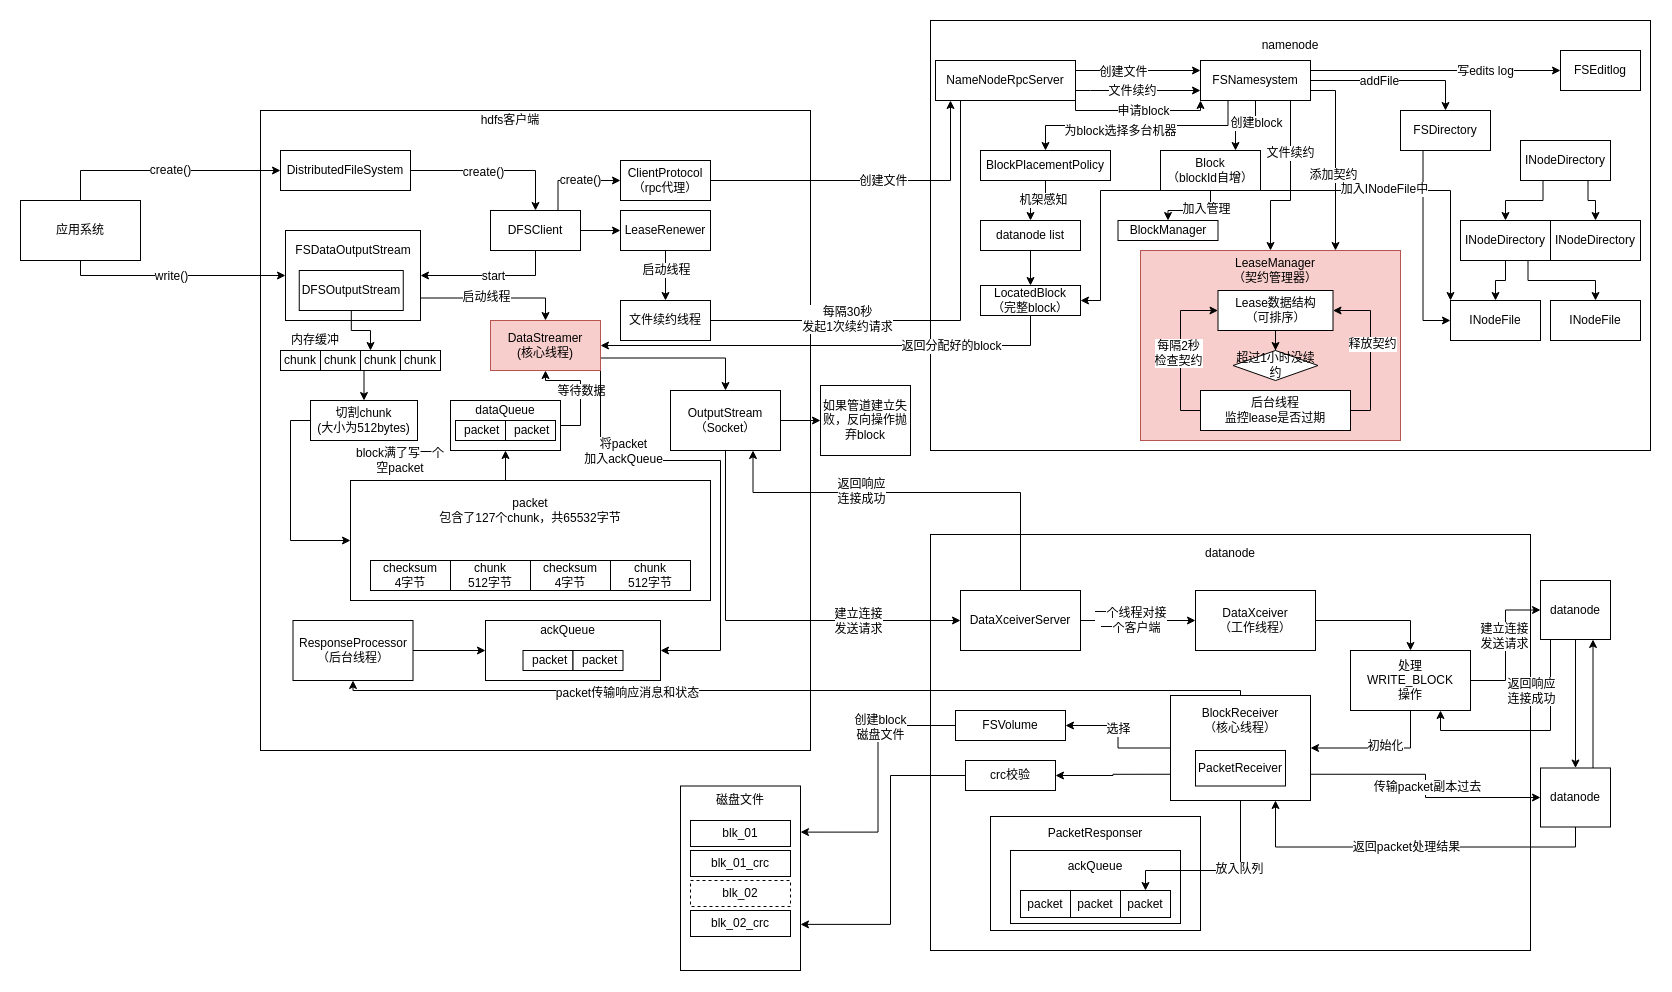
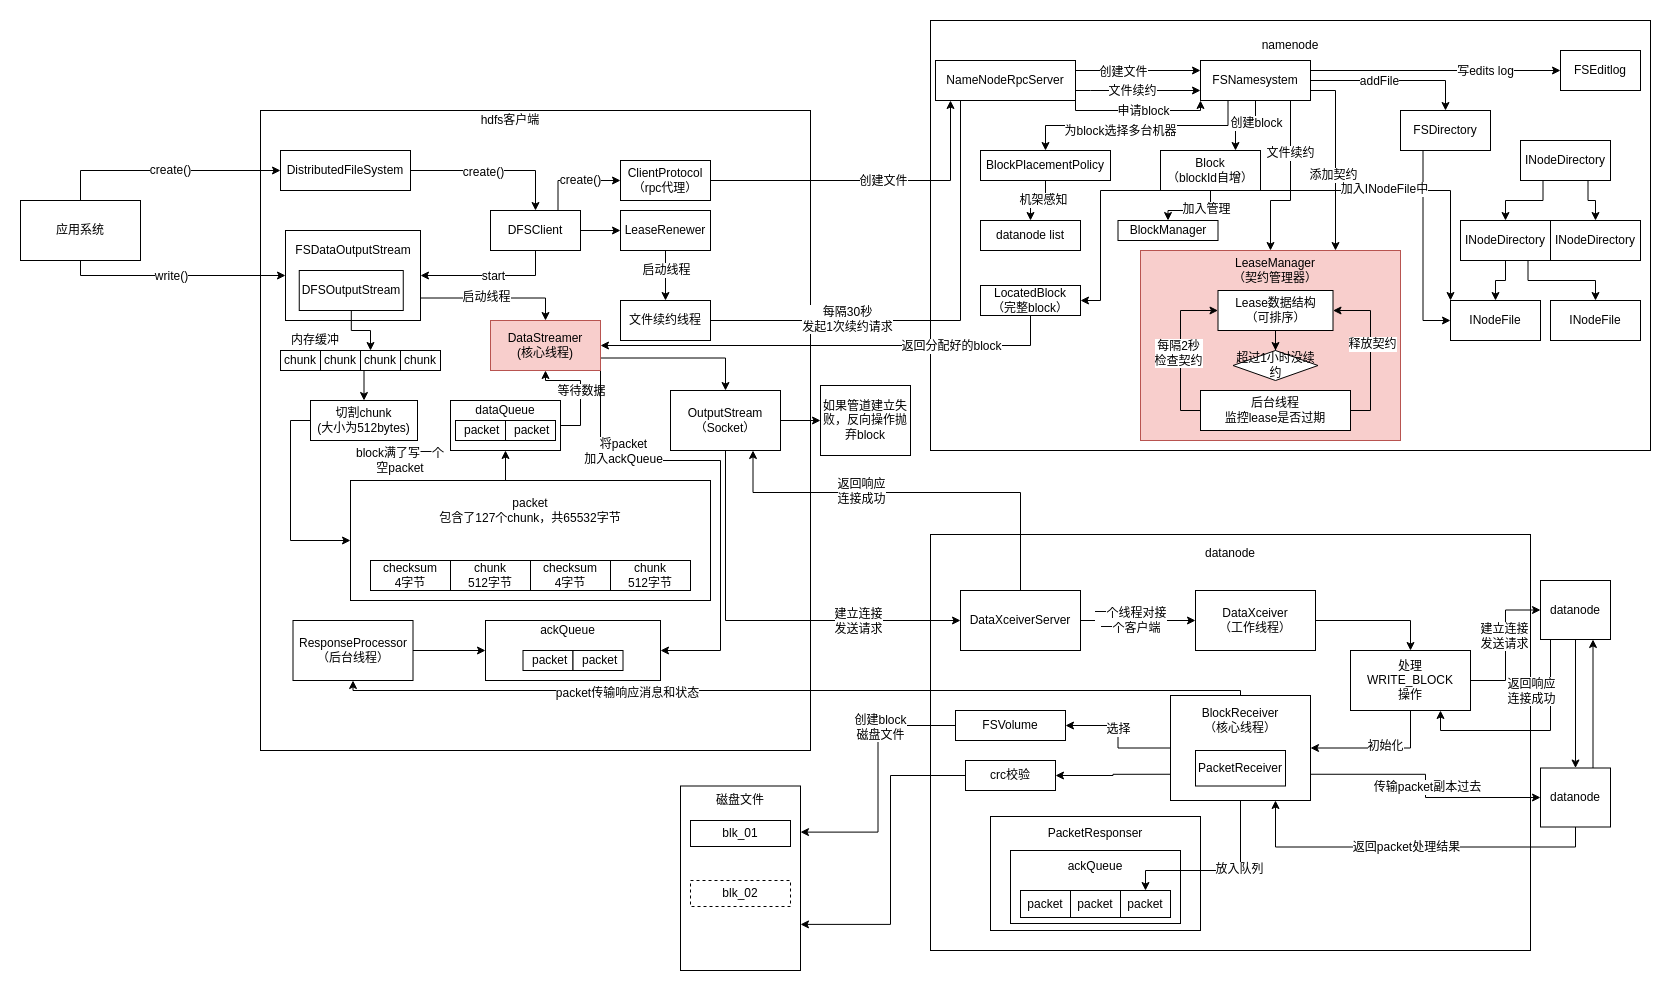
(1031, 270) -> none
(741, 864) -> none
(741, 924) -> none
